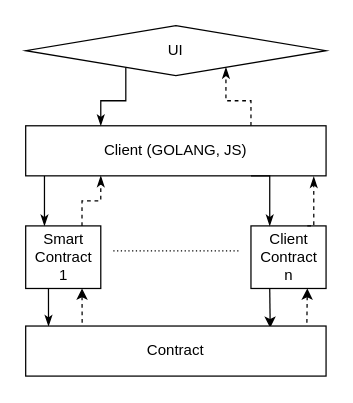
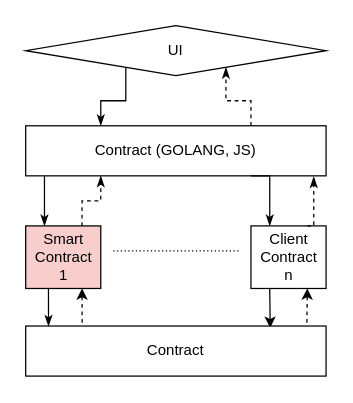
(176, 151) -> (176, 151)
(63, 257) -> (63, 257)
